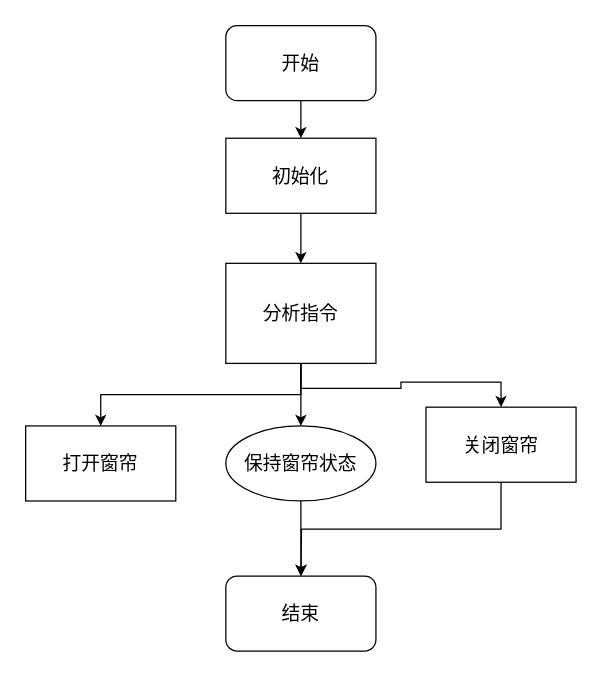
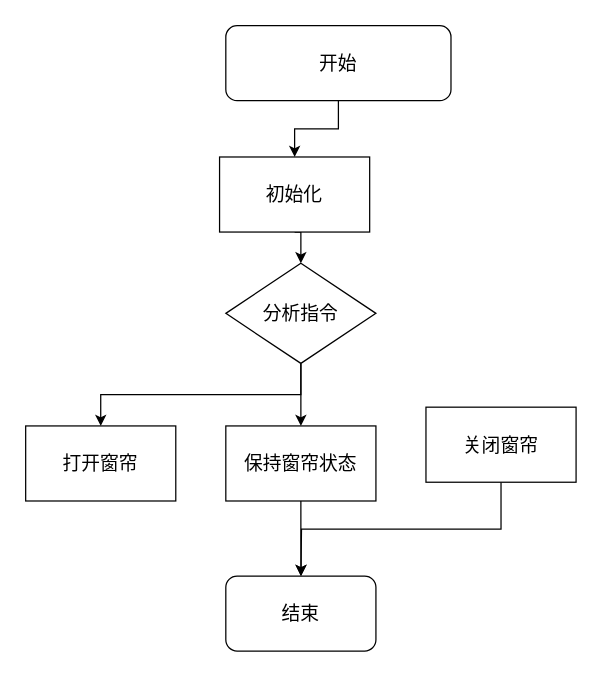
(301, 63) -> (338, 63)
(301, 176) -> (294, 194)
(301, 313) -> (301, 313)
(407, 382) -> none
(301, 463) -> (301, 463)
